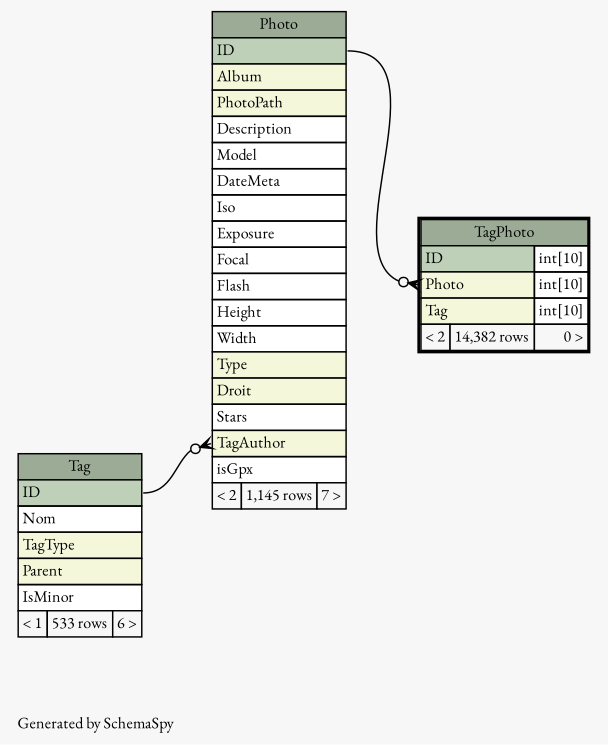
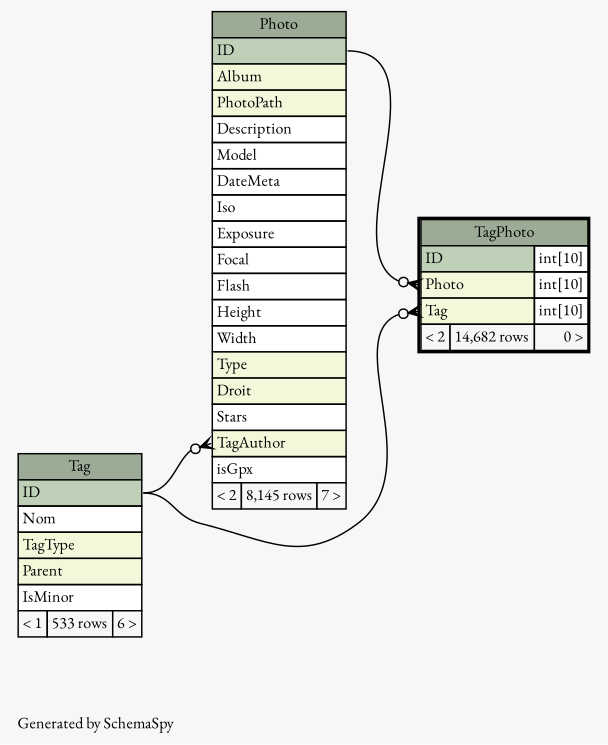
(492, 337) -> (492, 337)
(279, 495) -> (279, 495)
none -> (355, 525)
